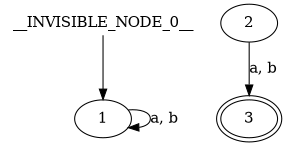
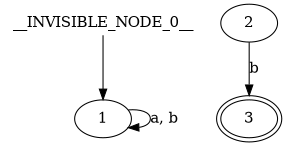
(263, 69) -> (254, 69)
